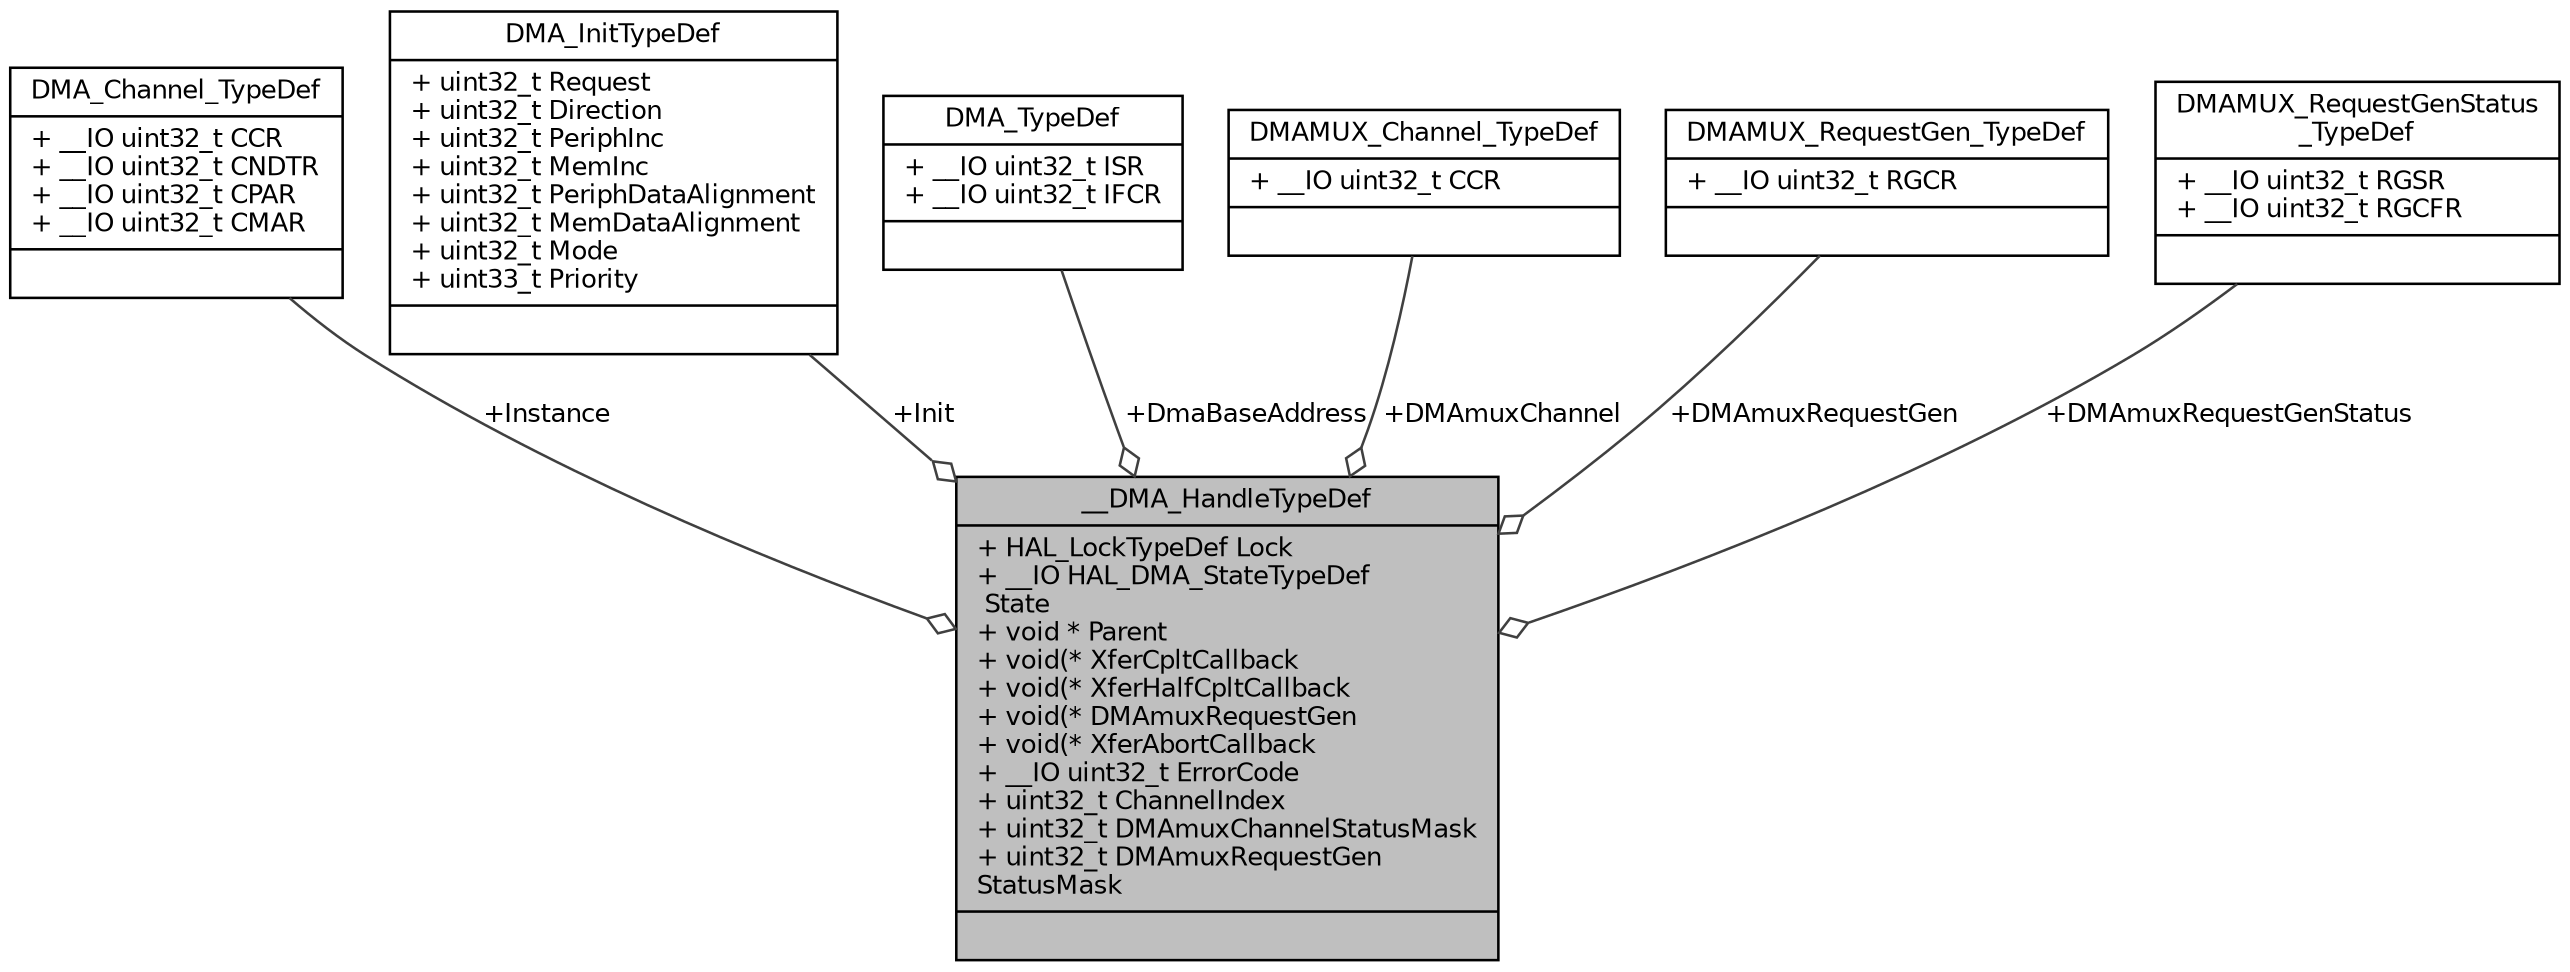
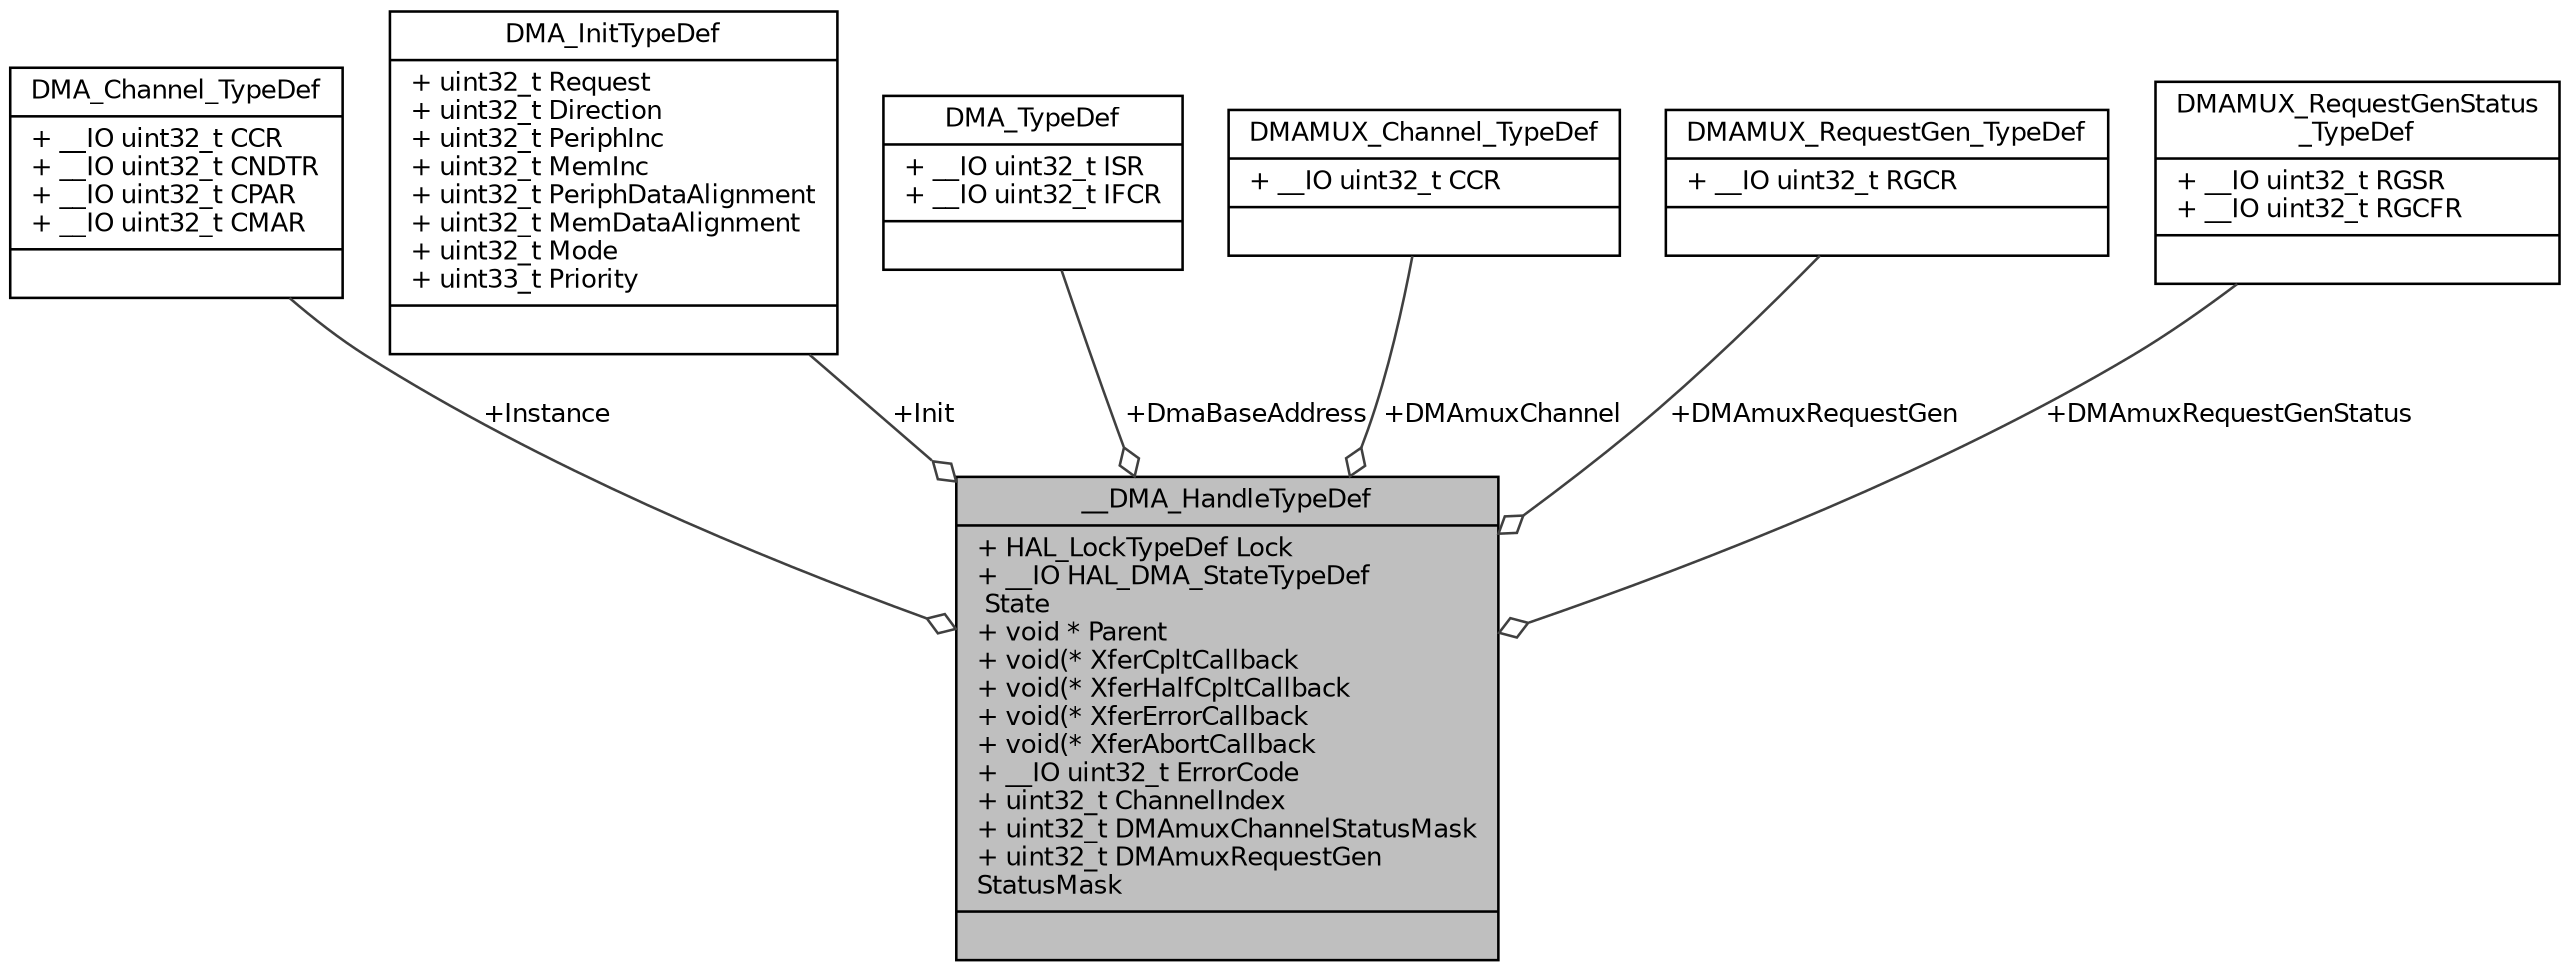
(1167, 717) -> (1143, 717)
